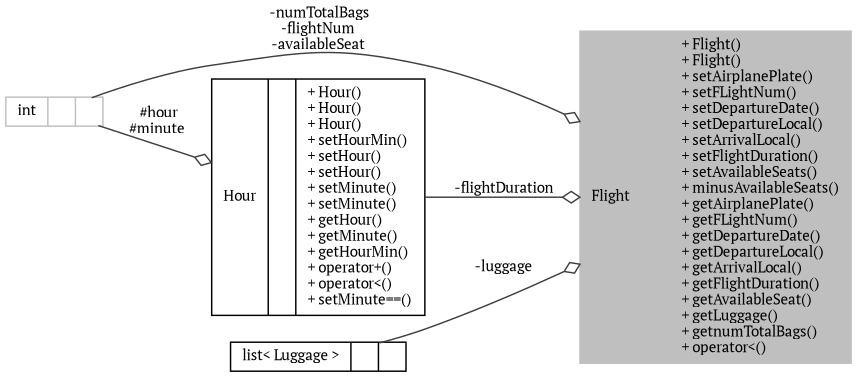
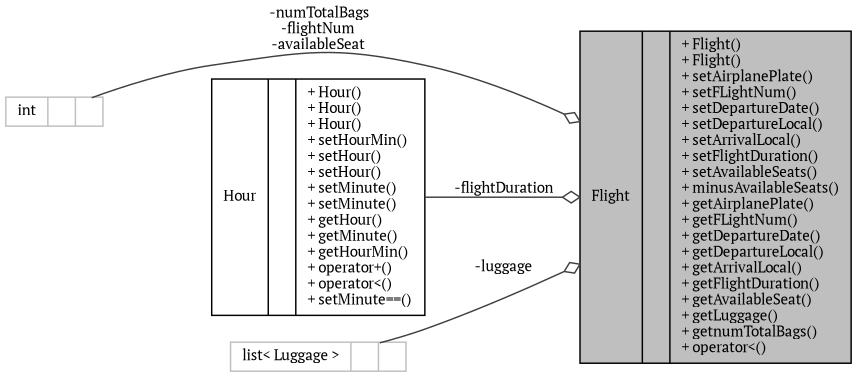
(146, 141) -> none
(716, 197) -> (716, 197)
(318, 357) -> (318, 357)
